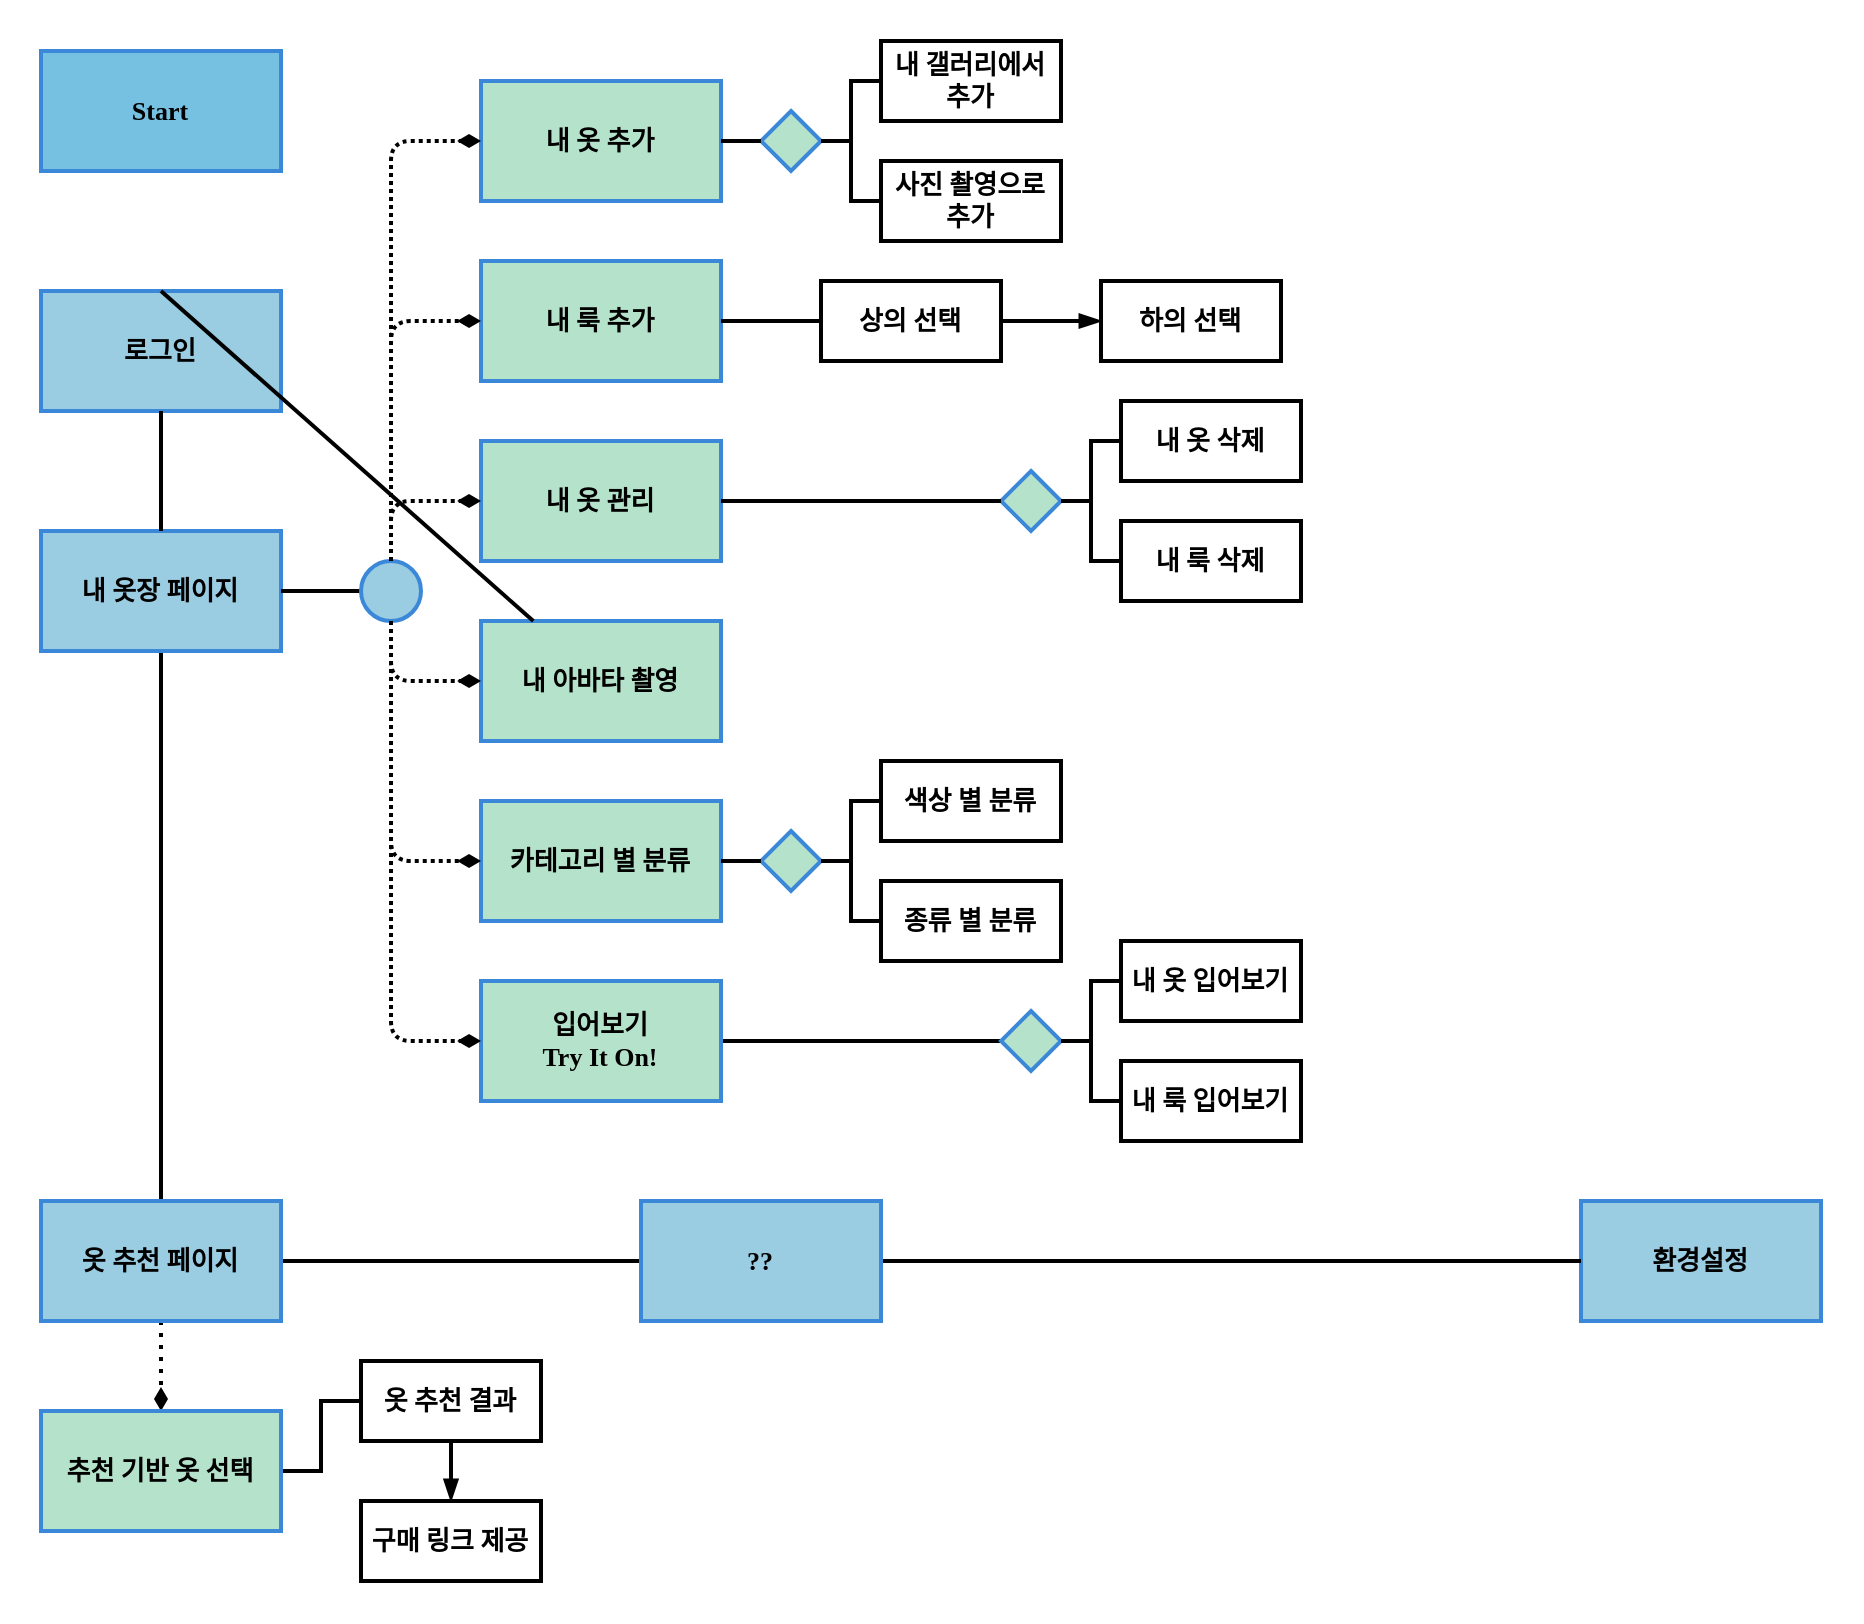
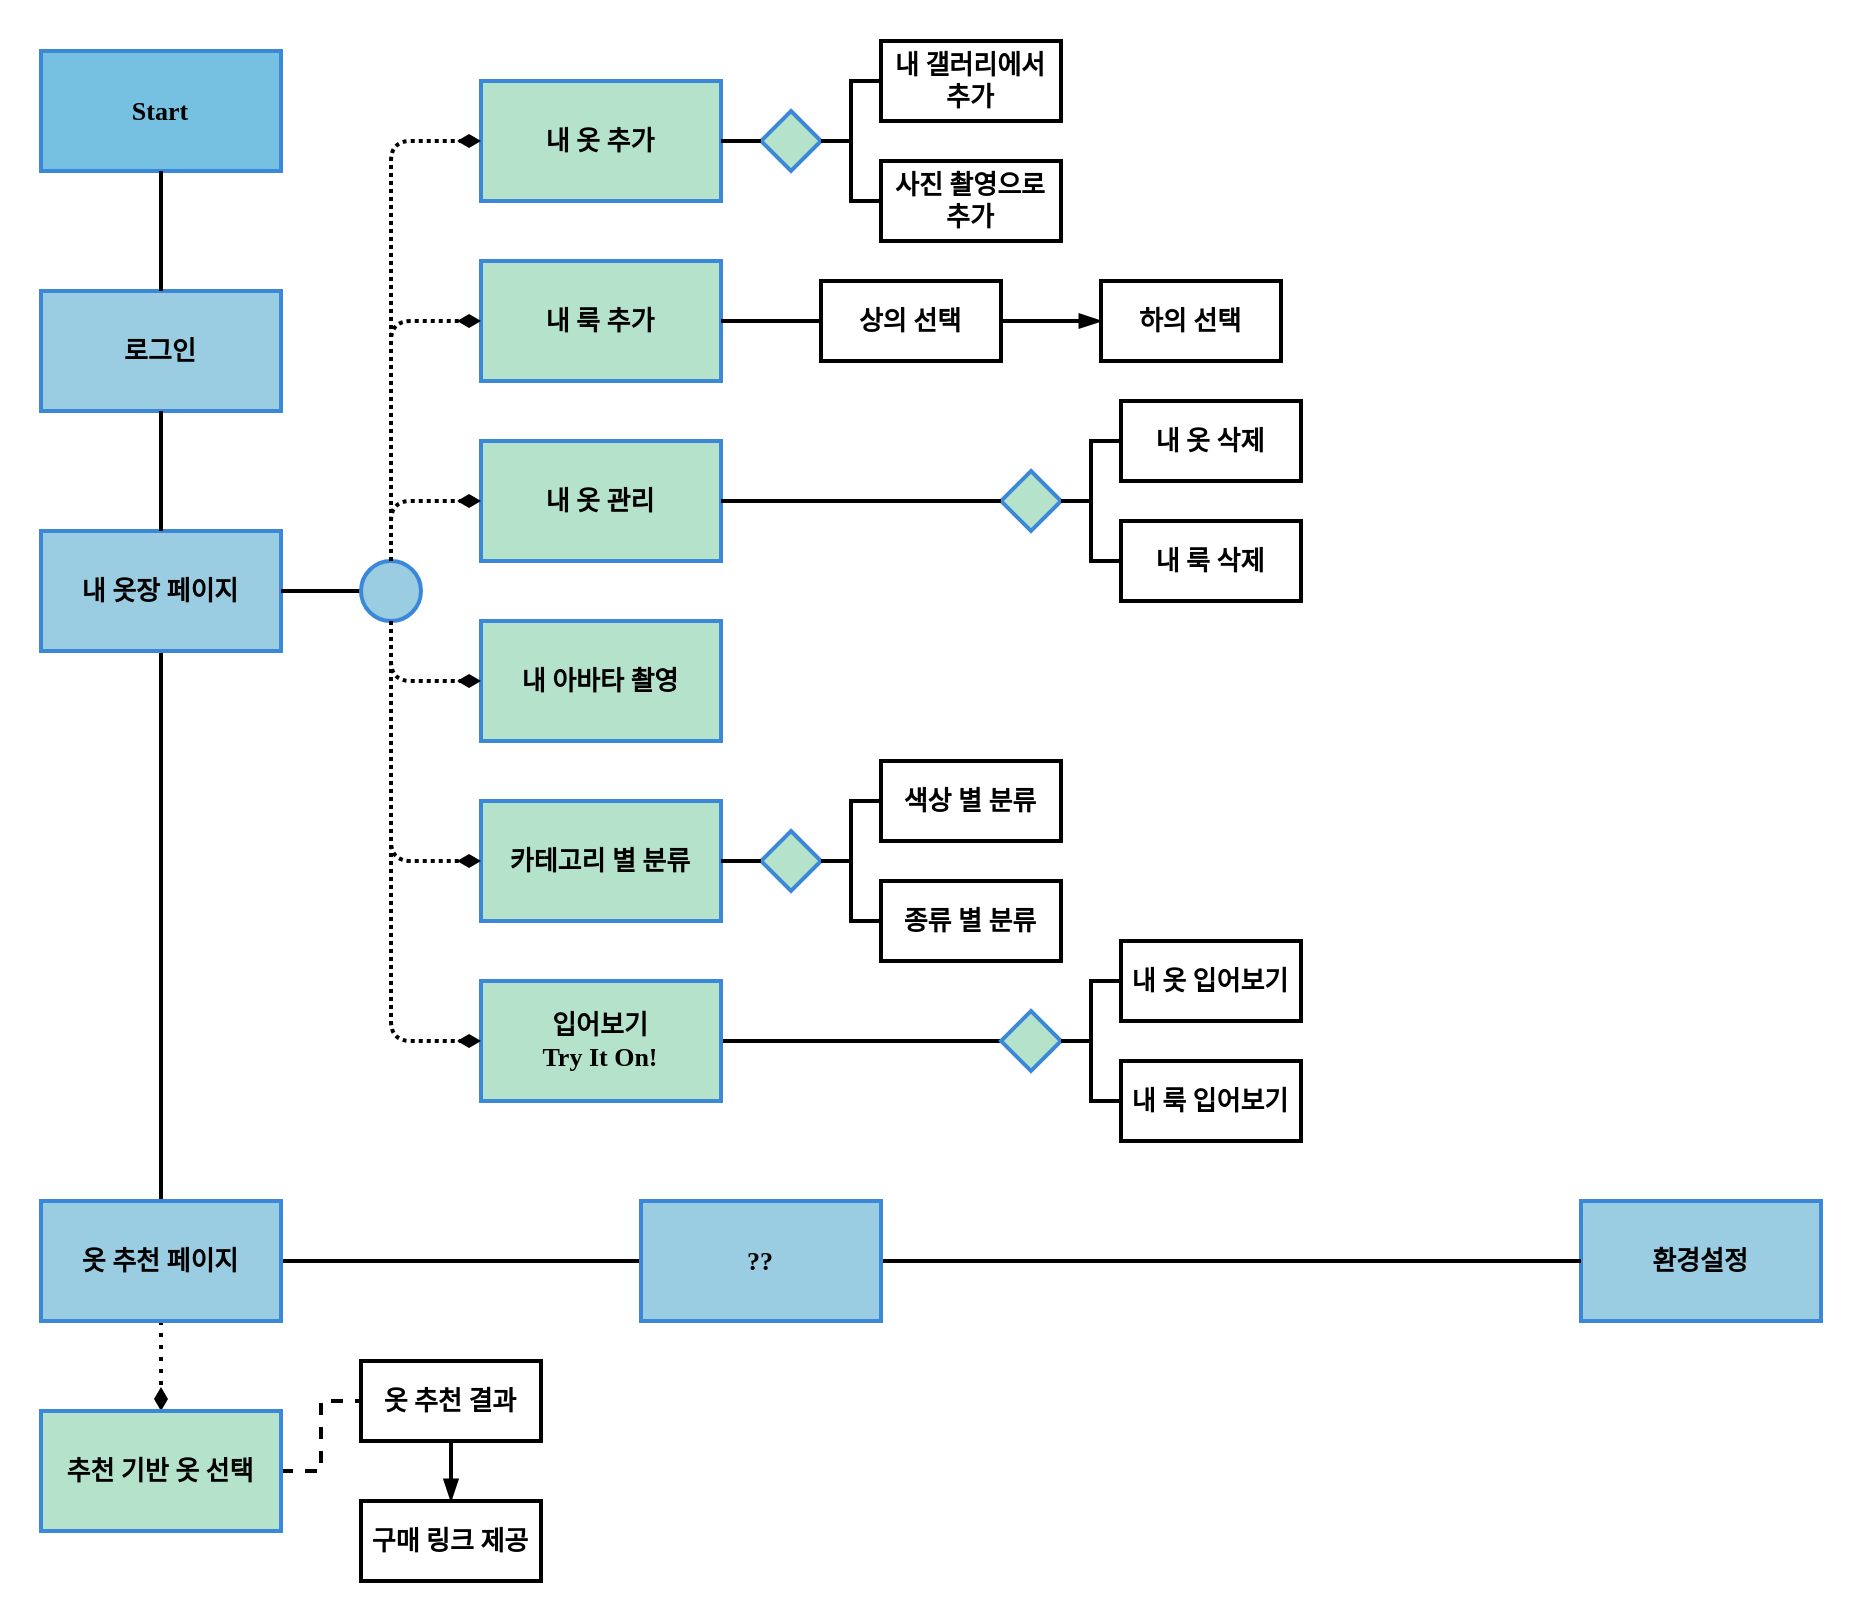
(274, 391) -> (161, 231)
(321, 1469) -> (321, 1469)
